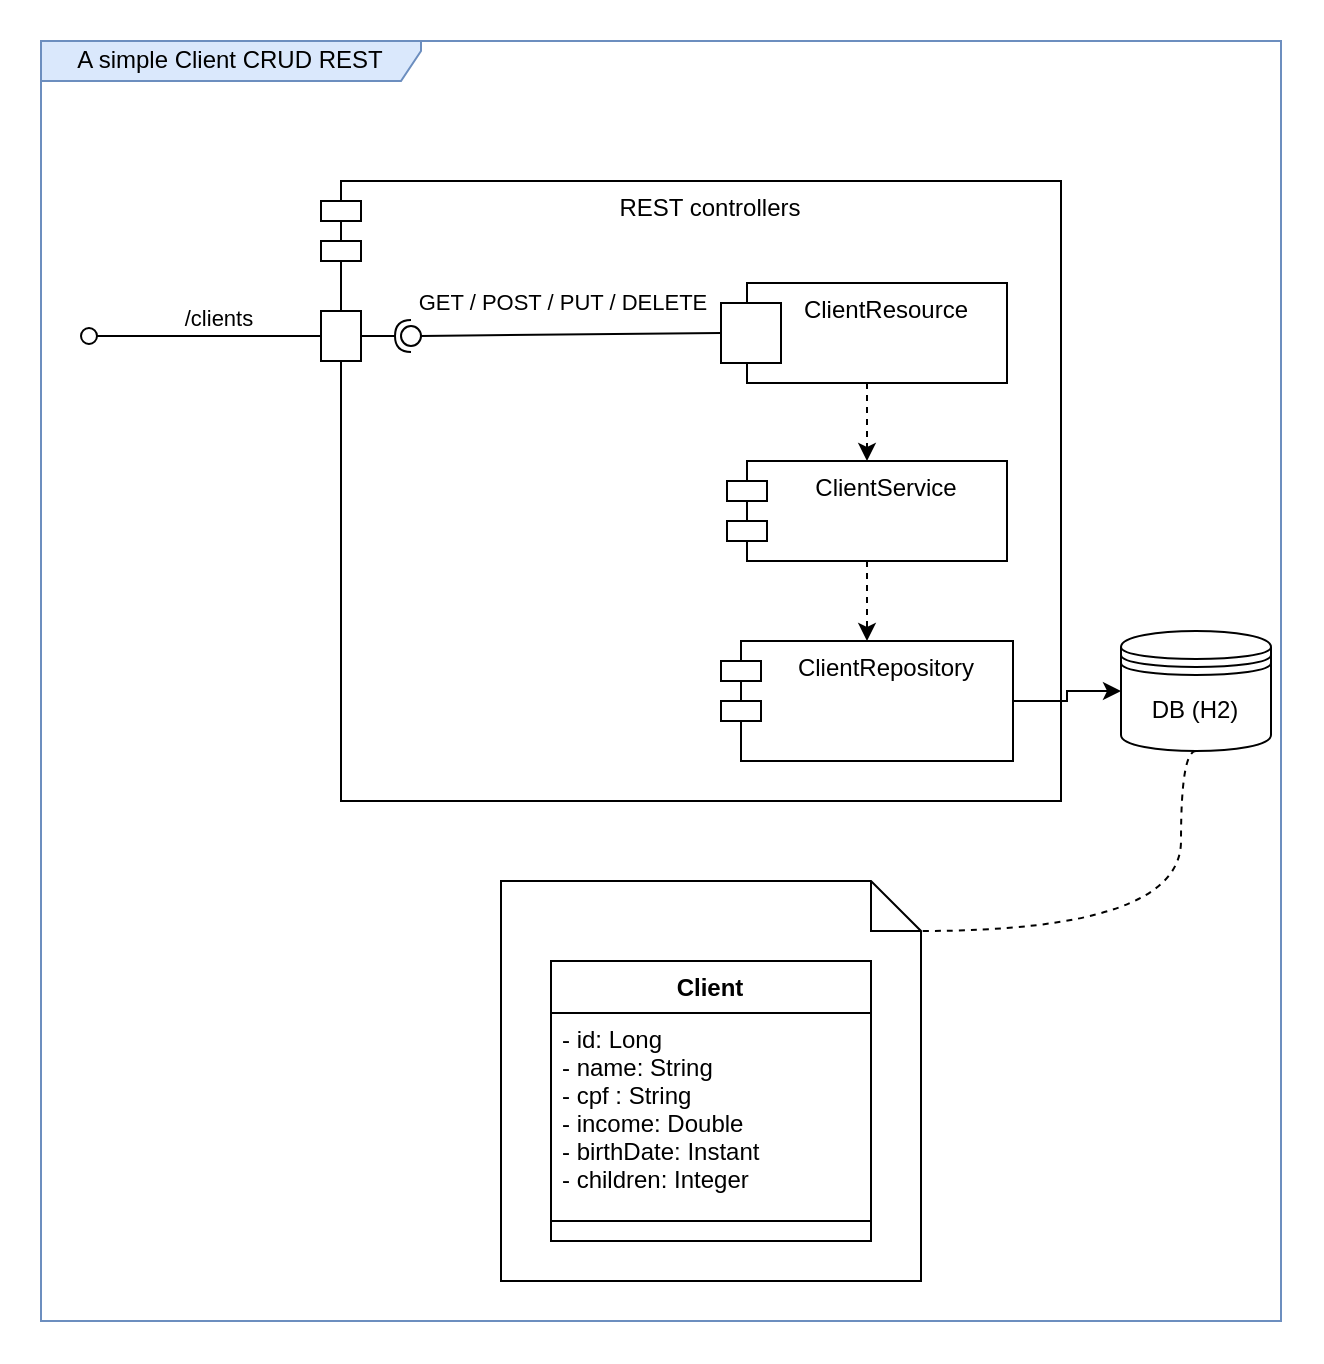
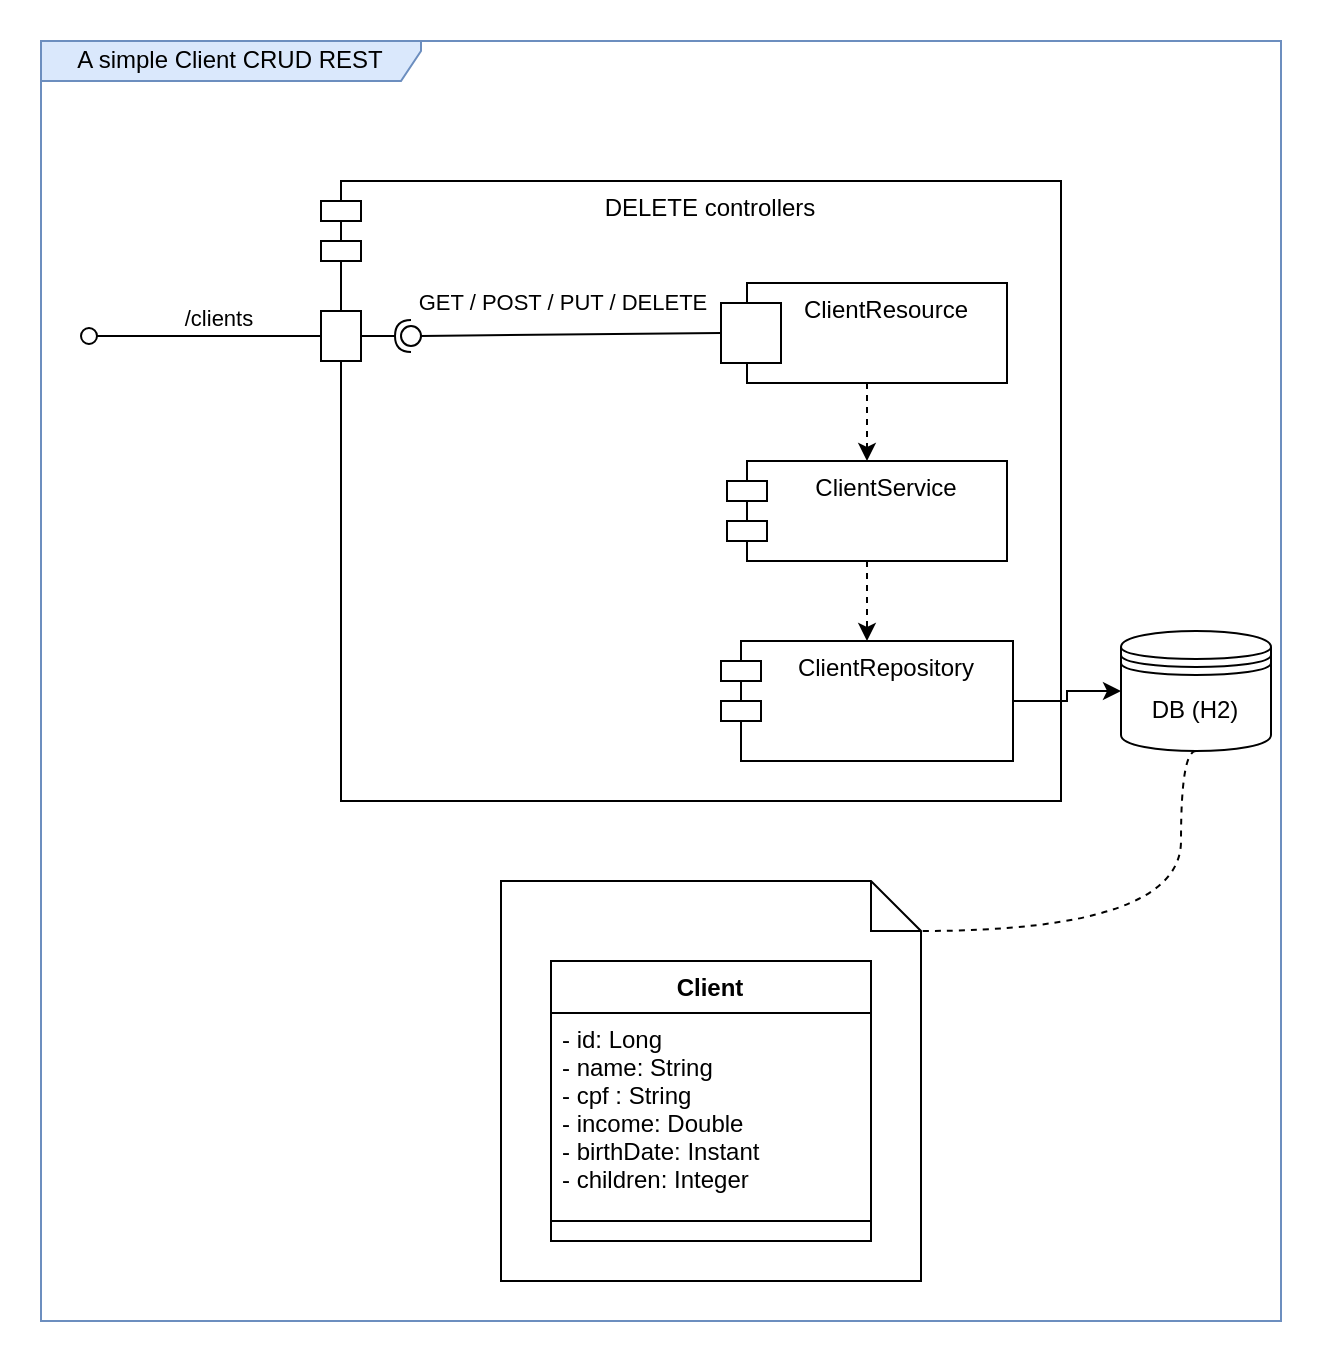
(710, 208) -> (710, 208)
